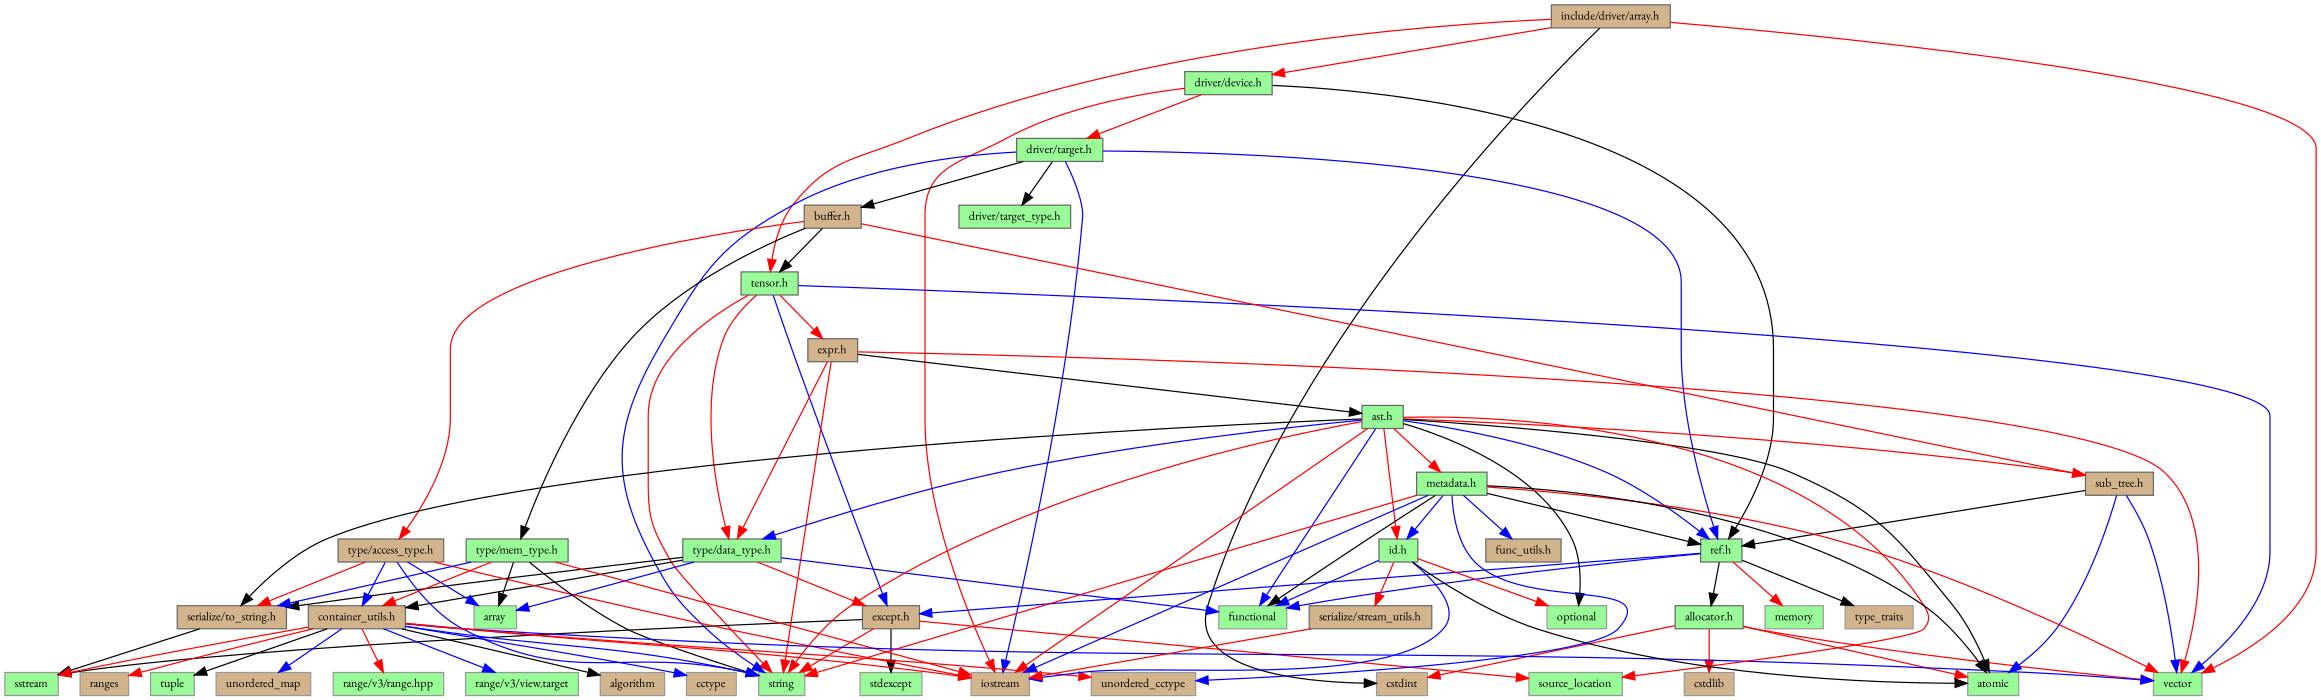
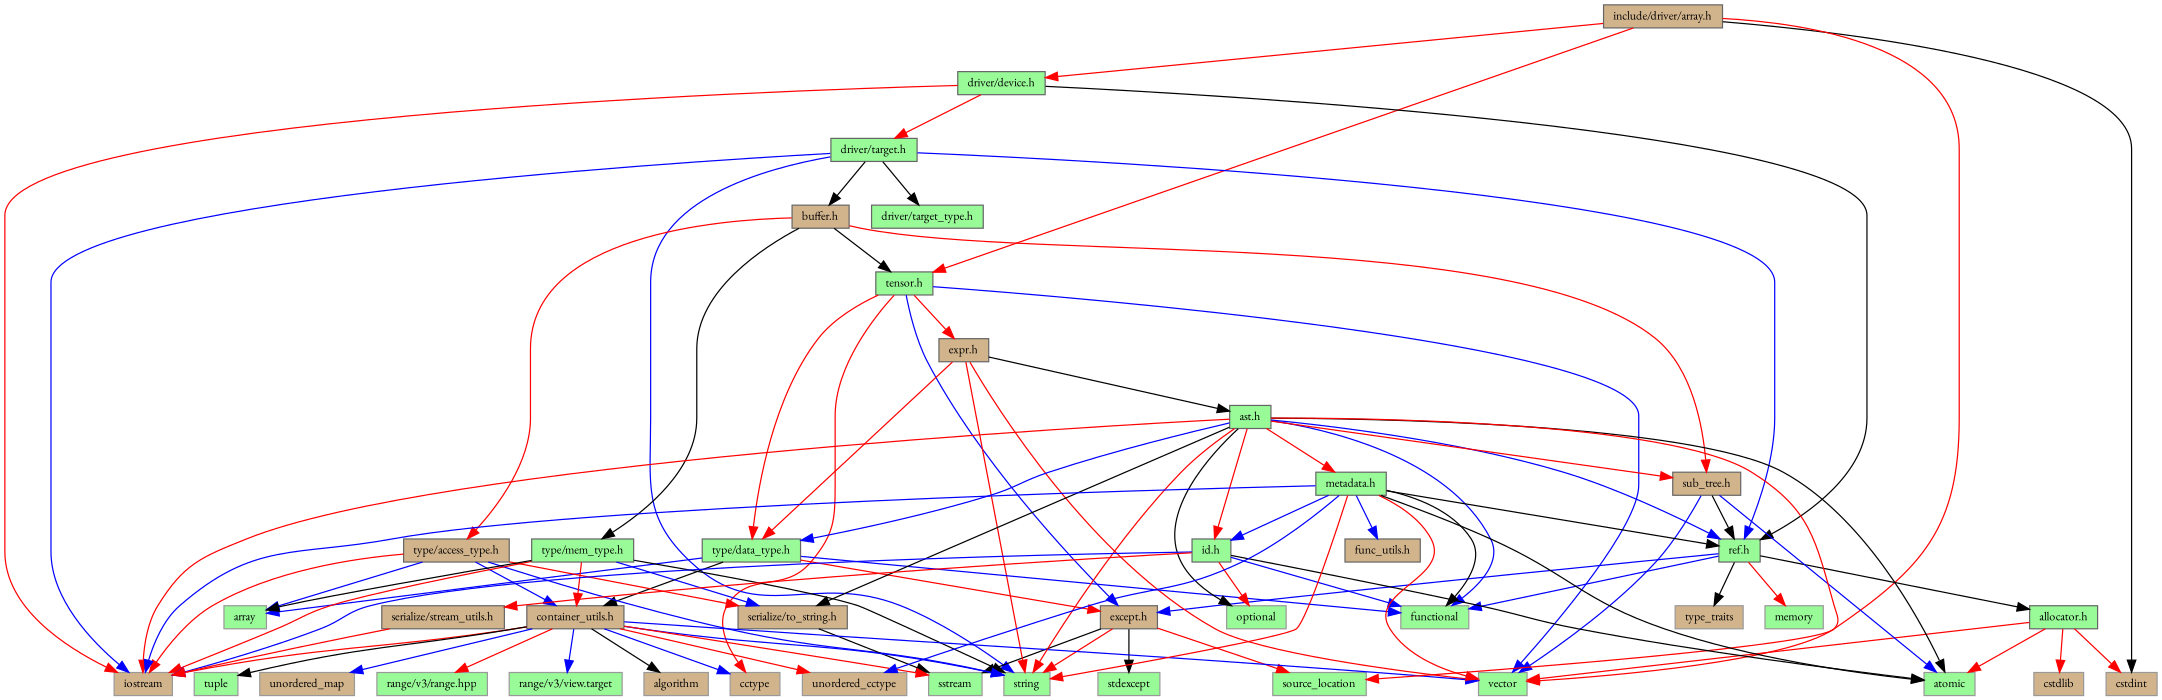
(648, 489) -> (835, 492)
(481, 582) -> none
(104, 684) -> none
